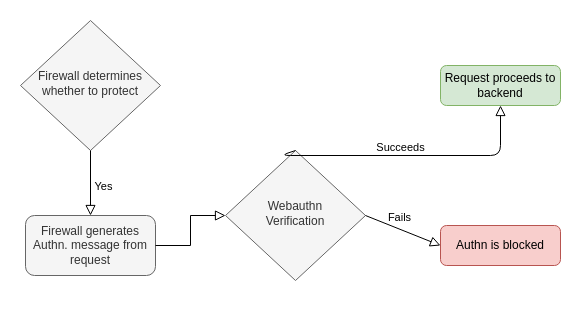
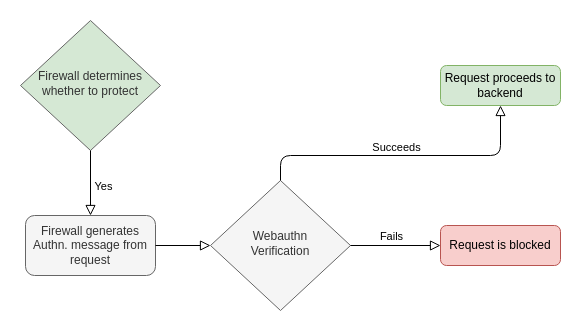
(91, 86) -> (91, 86)
(296, 216) -> (281, 246)
(501, 246) -> (501, 246)
